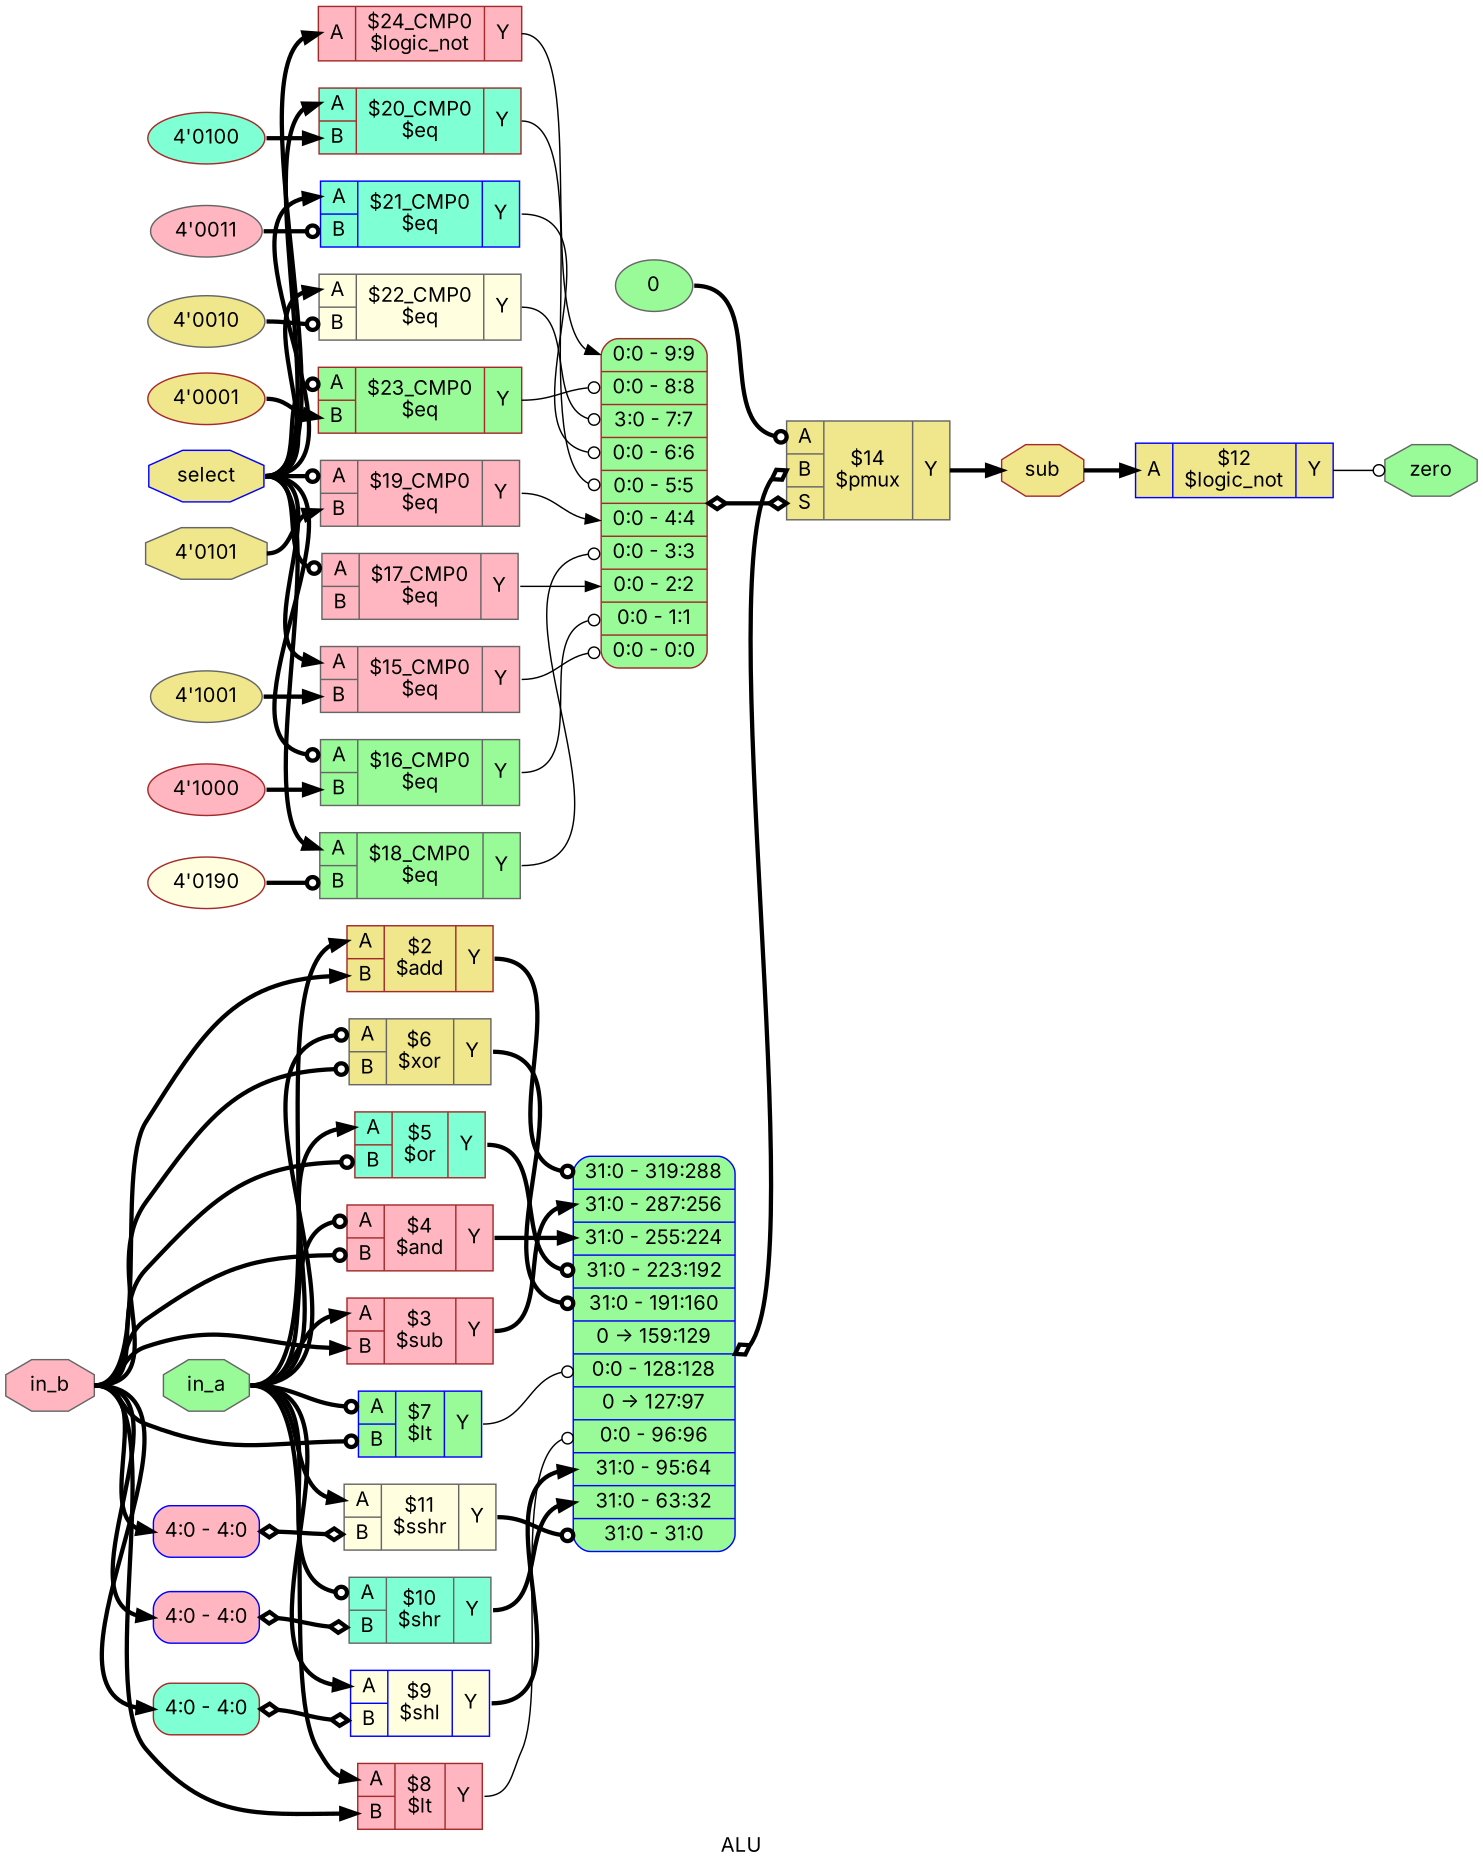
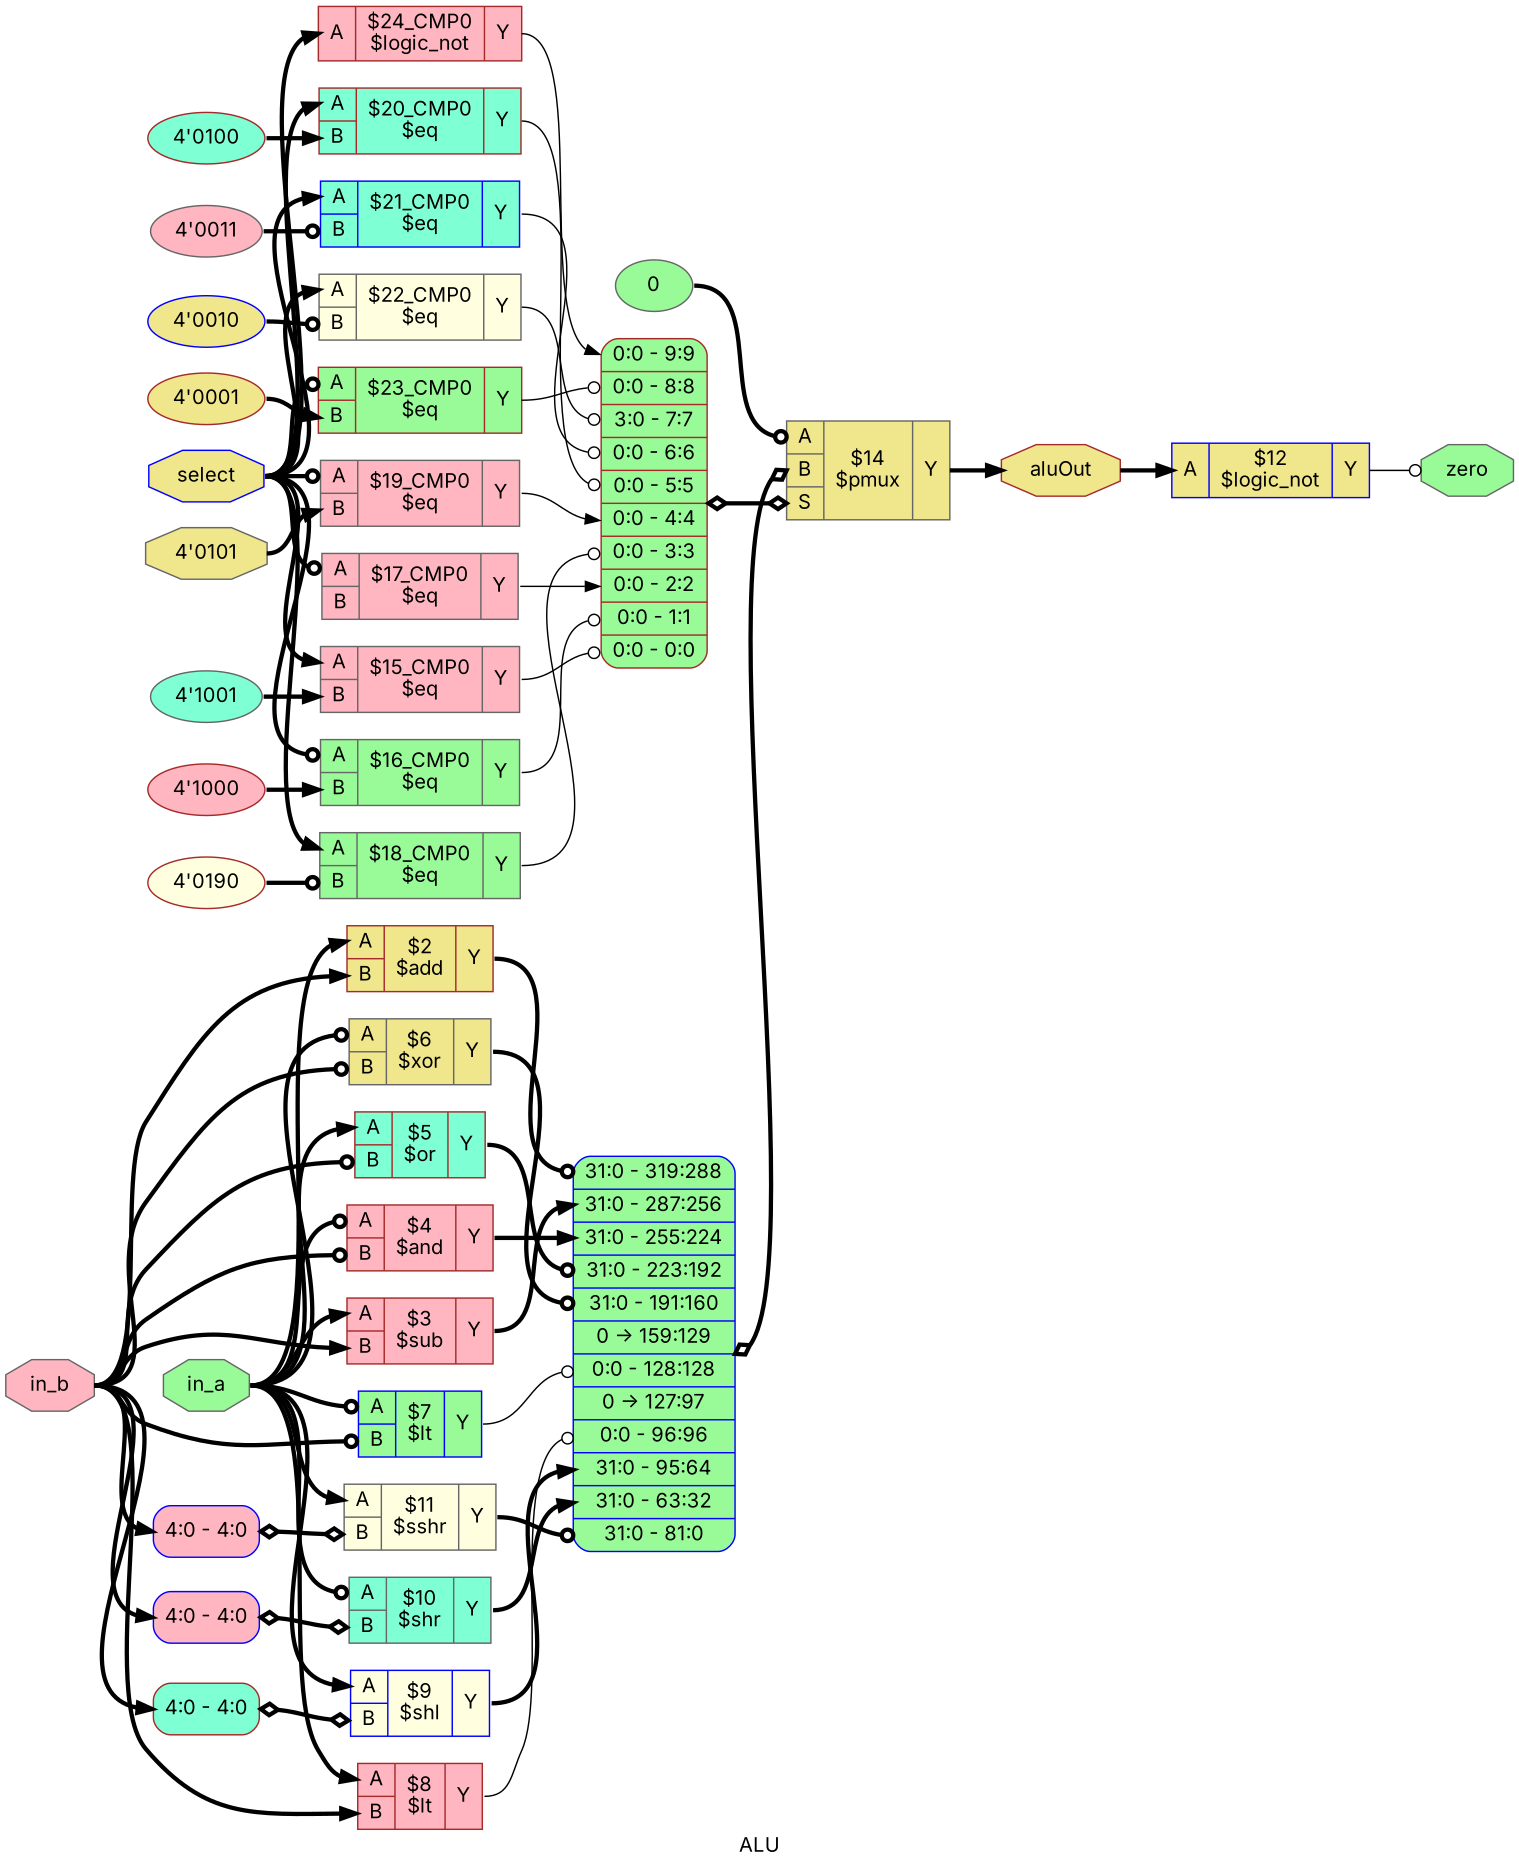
(206, 321) -> (206, 321)
(1043, 470) -> (1061, 470)
(206, 697) -> (206, 697)
(654, 1534) -> (654, 1534)
